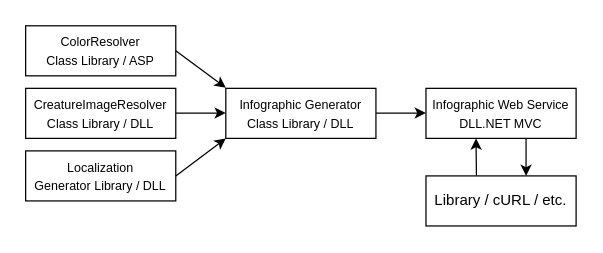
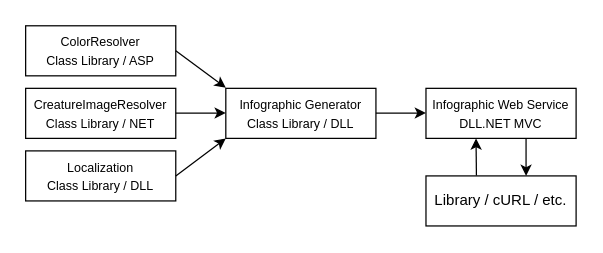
(101, 113) -> (101, 113)
(101, 176) -> (101, 176)
